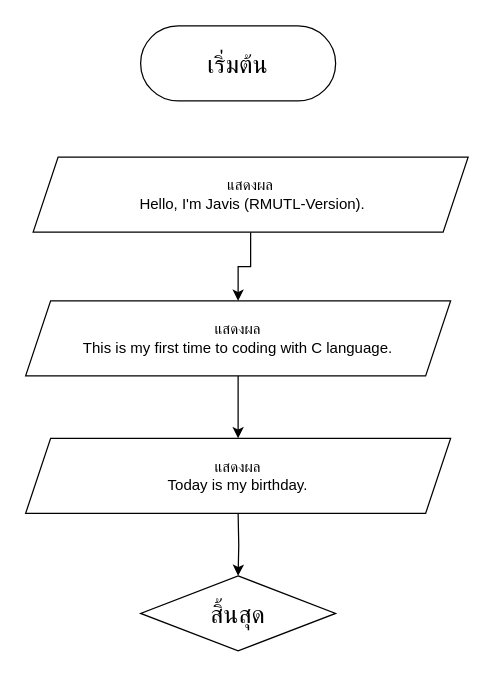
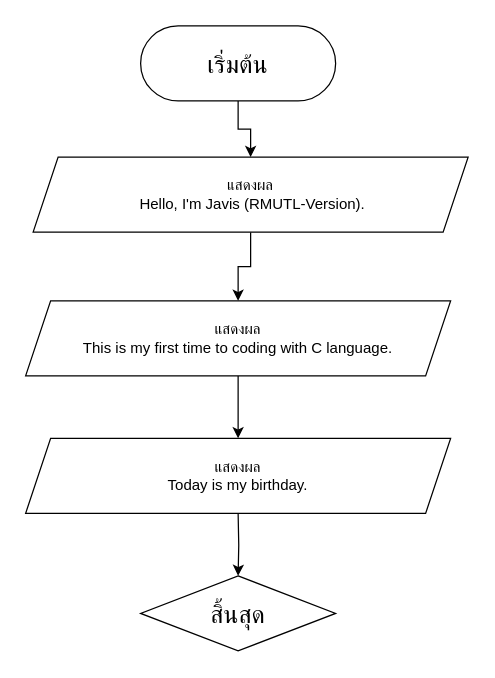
none -> (240, 129)
